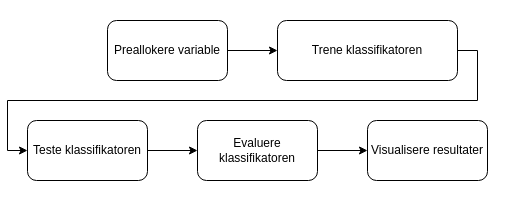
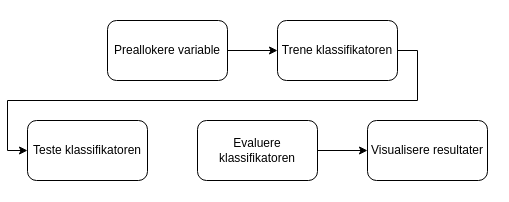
(368, 51) -> (338, 51)
(169, 151) -> none
